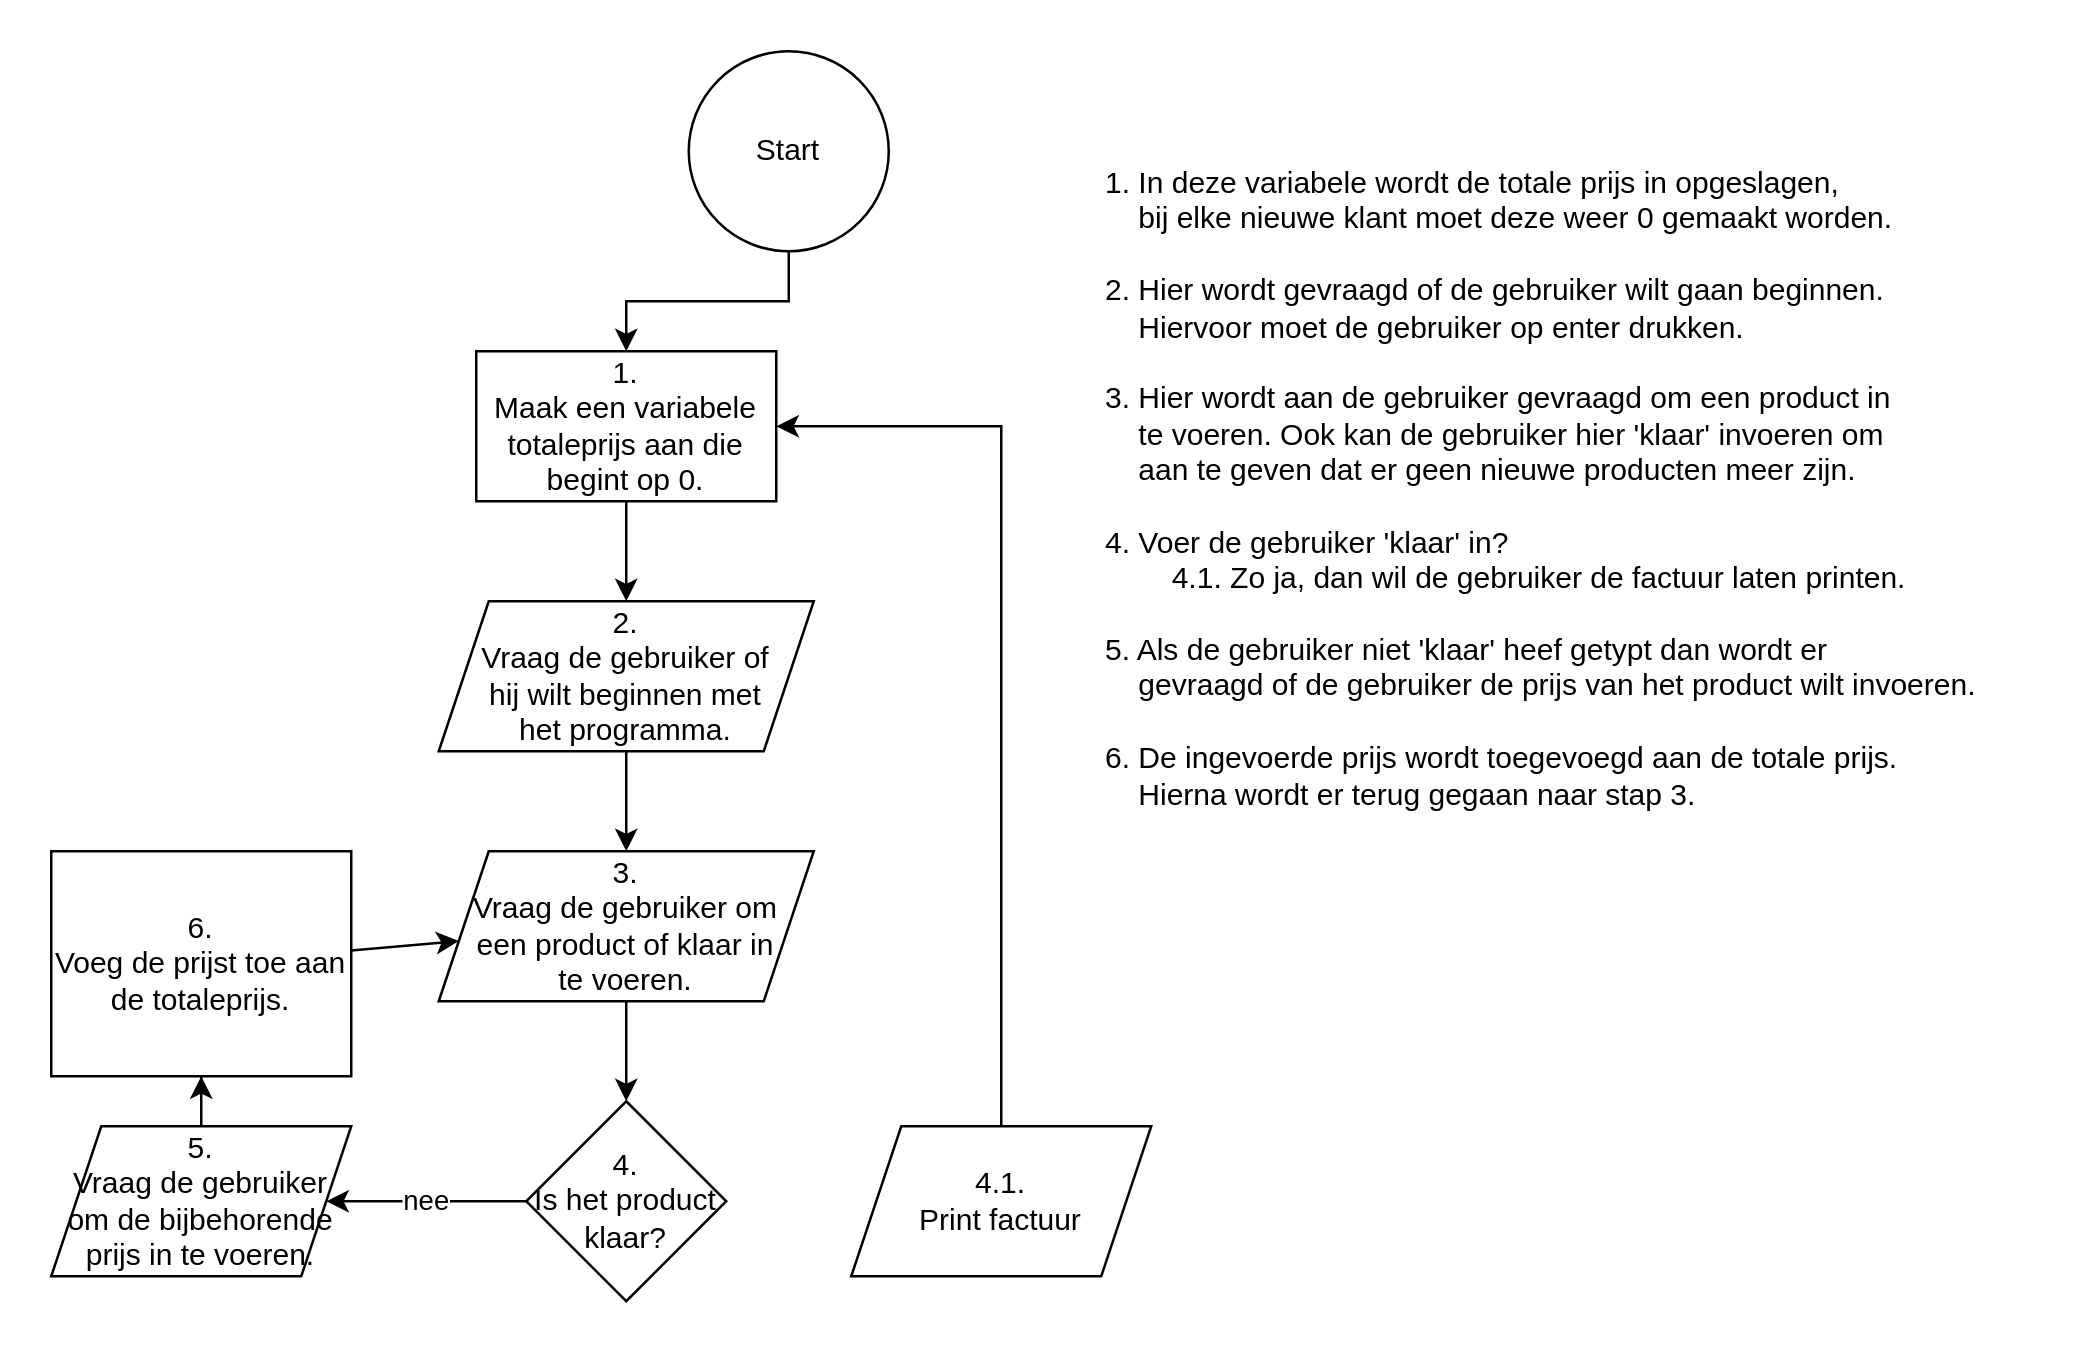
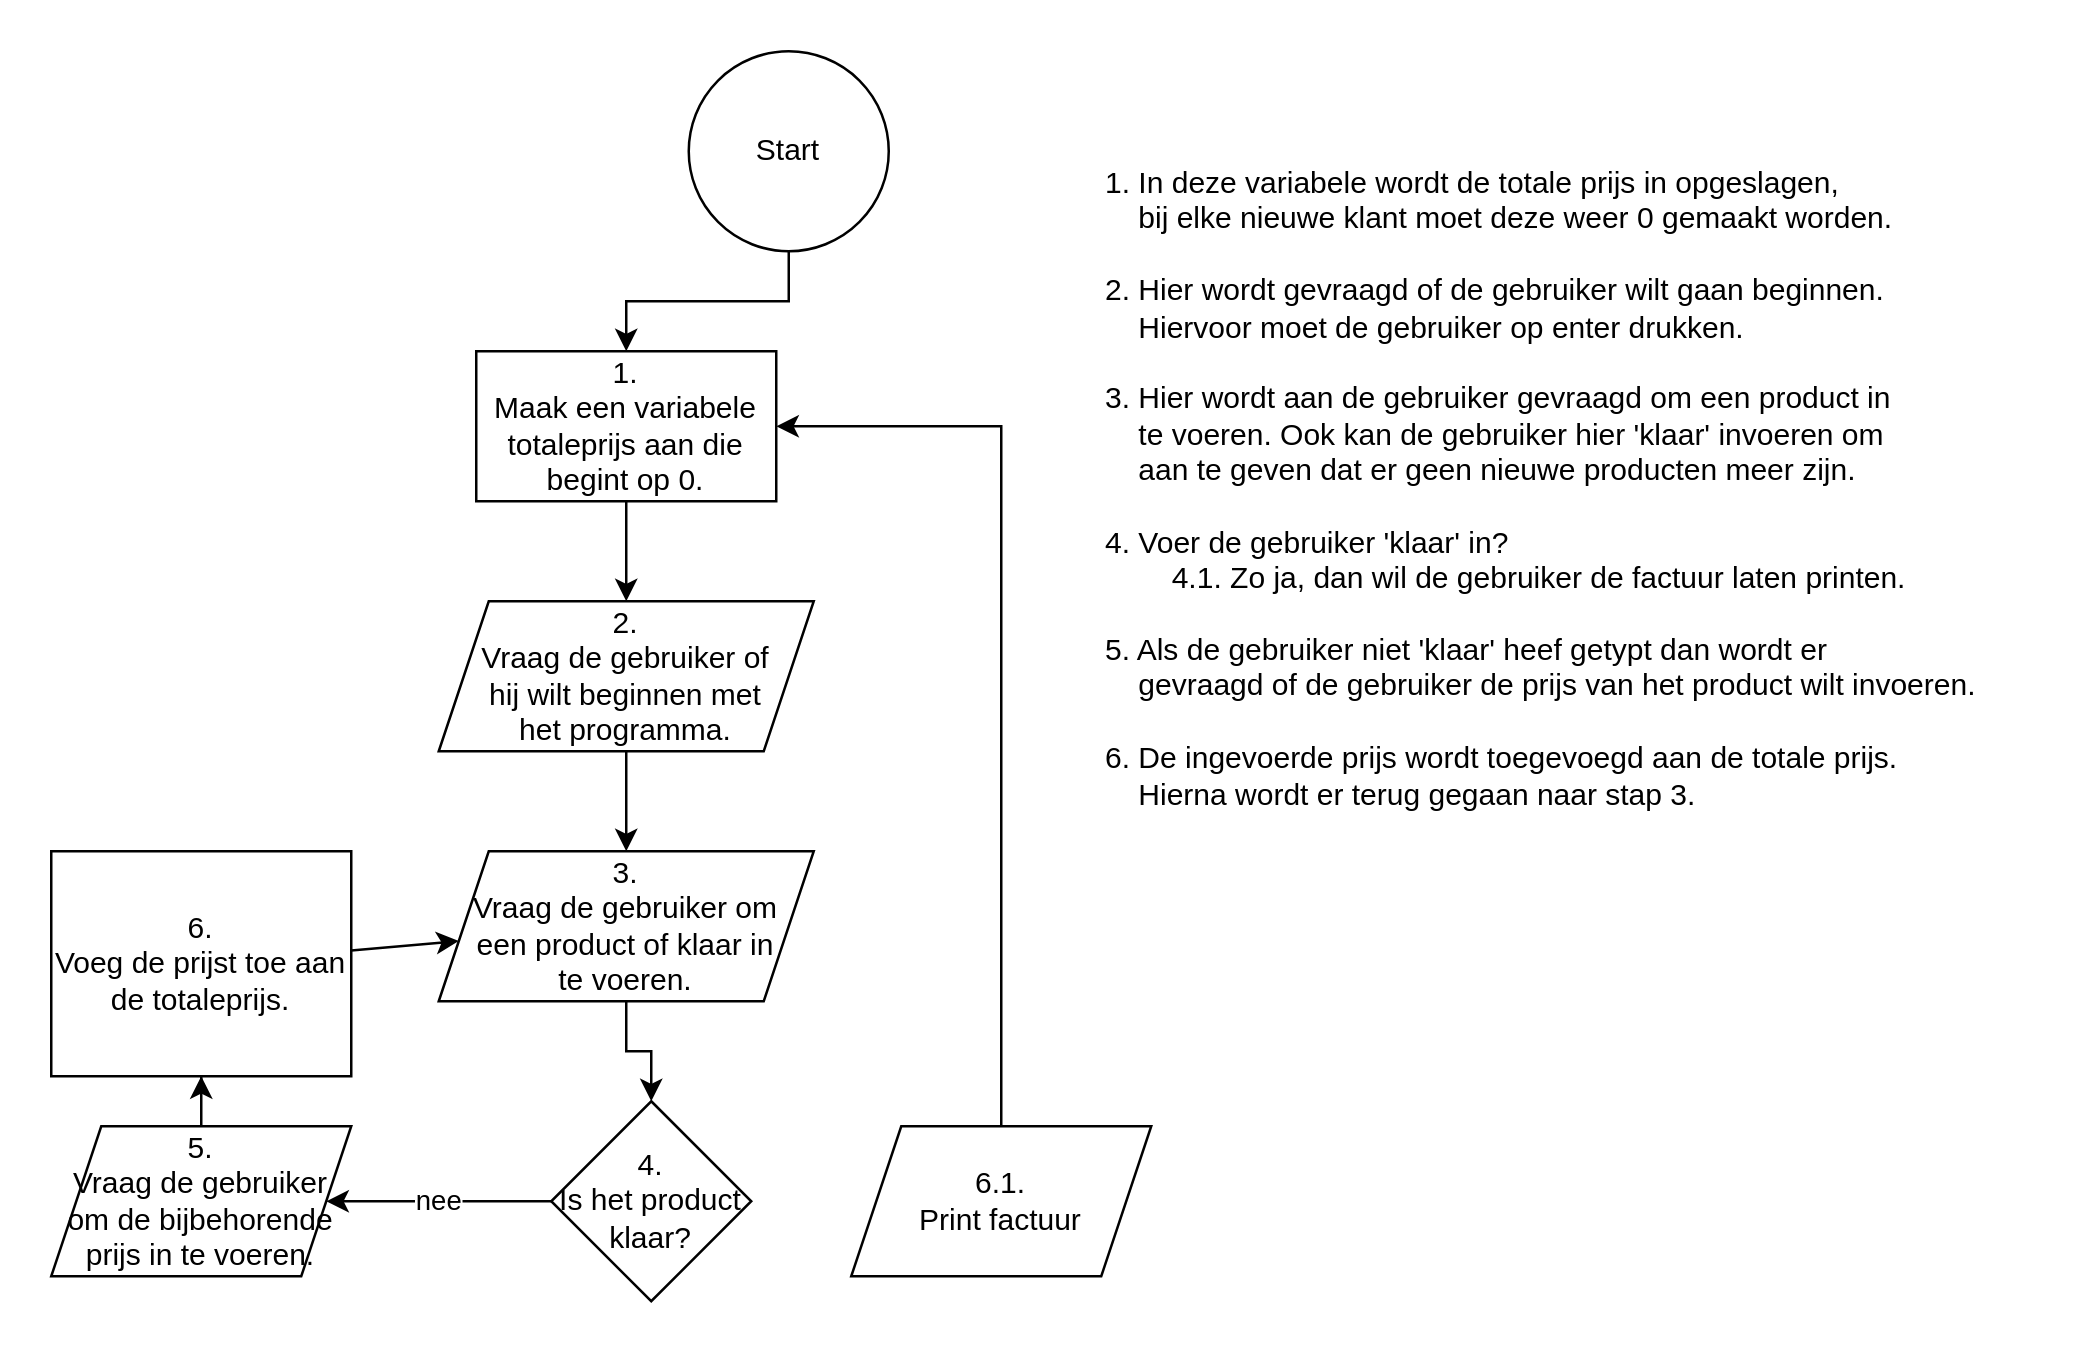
(626, 1201) -> (651, 1201)
(1001, 1201) -> (1001, 1201)
